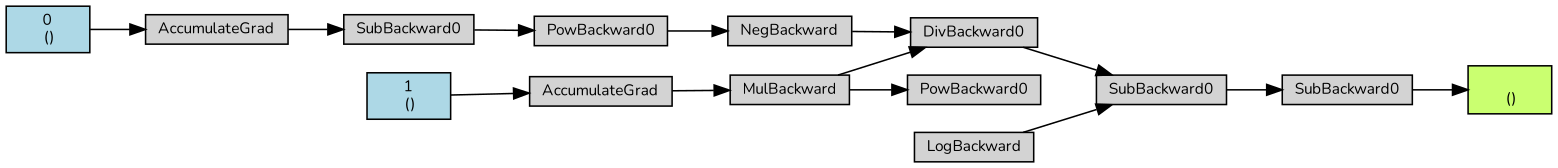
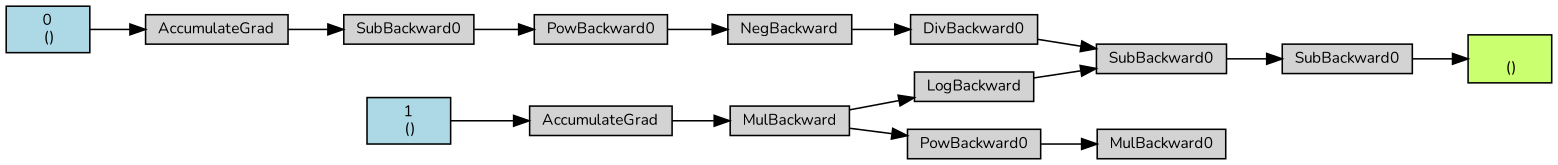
(874, 64) -> (874, 105)
none -> (1161, 144)
